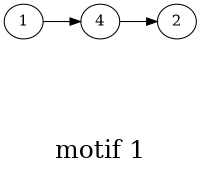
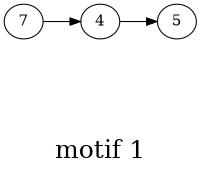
(24, 22) -> (24, 22)
(177, 22) -> (177, 22)
